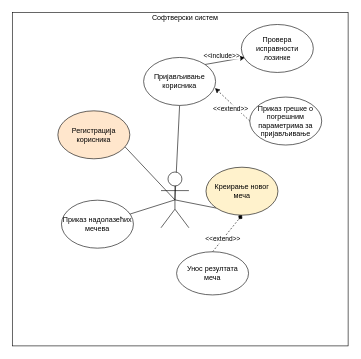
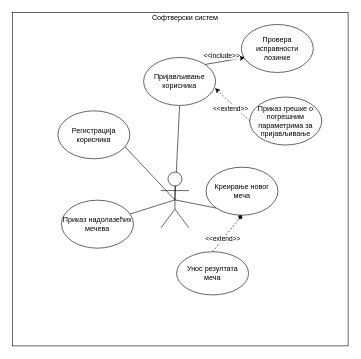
(94, 135) -> (94, 135)
(242, 191) -> (242, 191)
